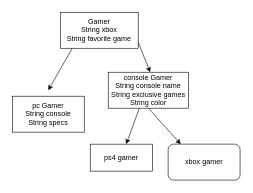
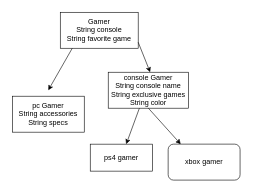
(99, 30) -> (99, 30)
(48, 114) -> (48, 114)
